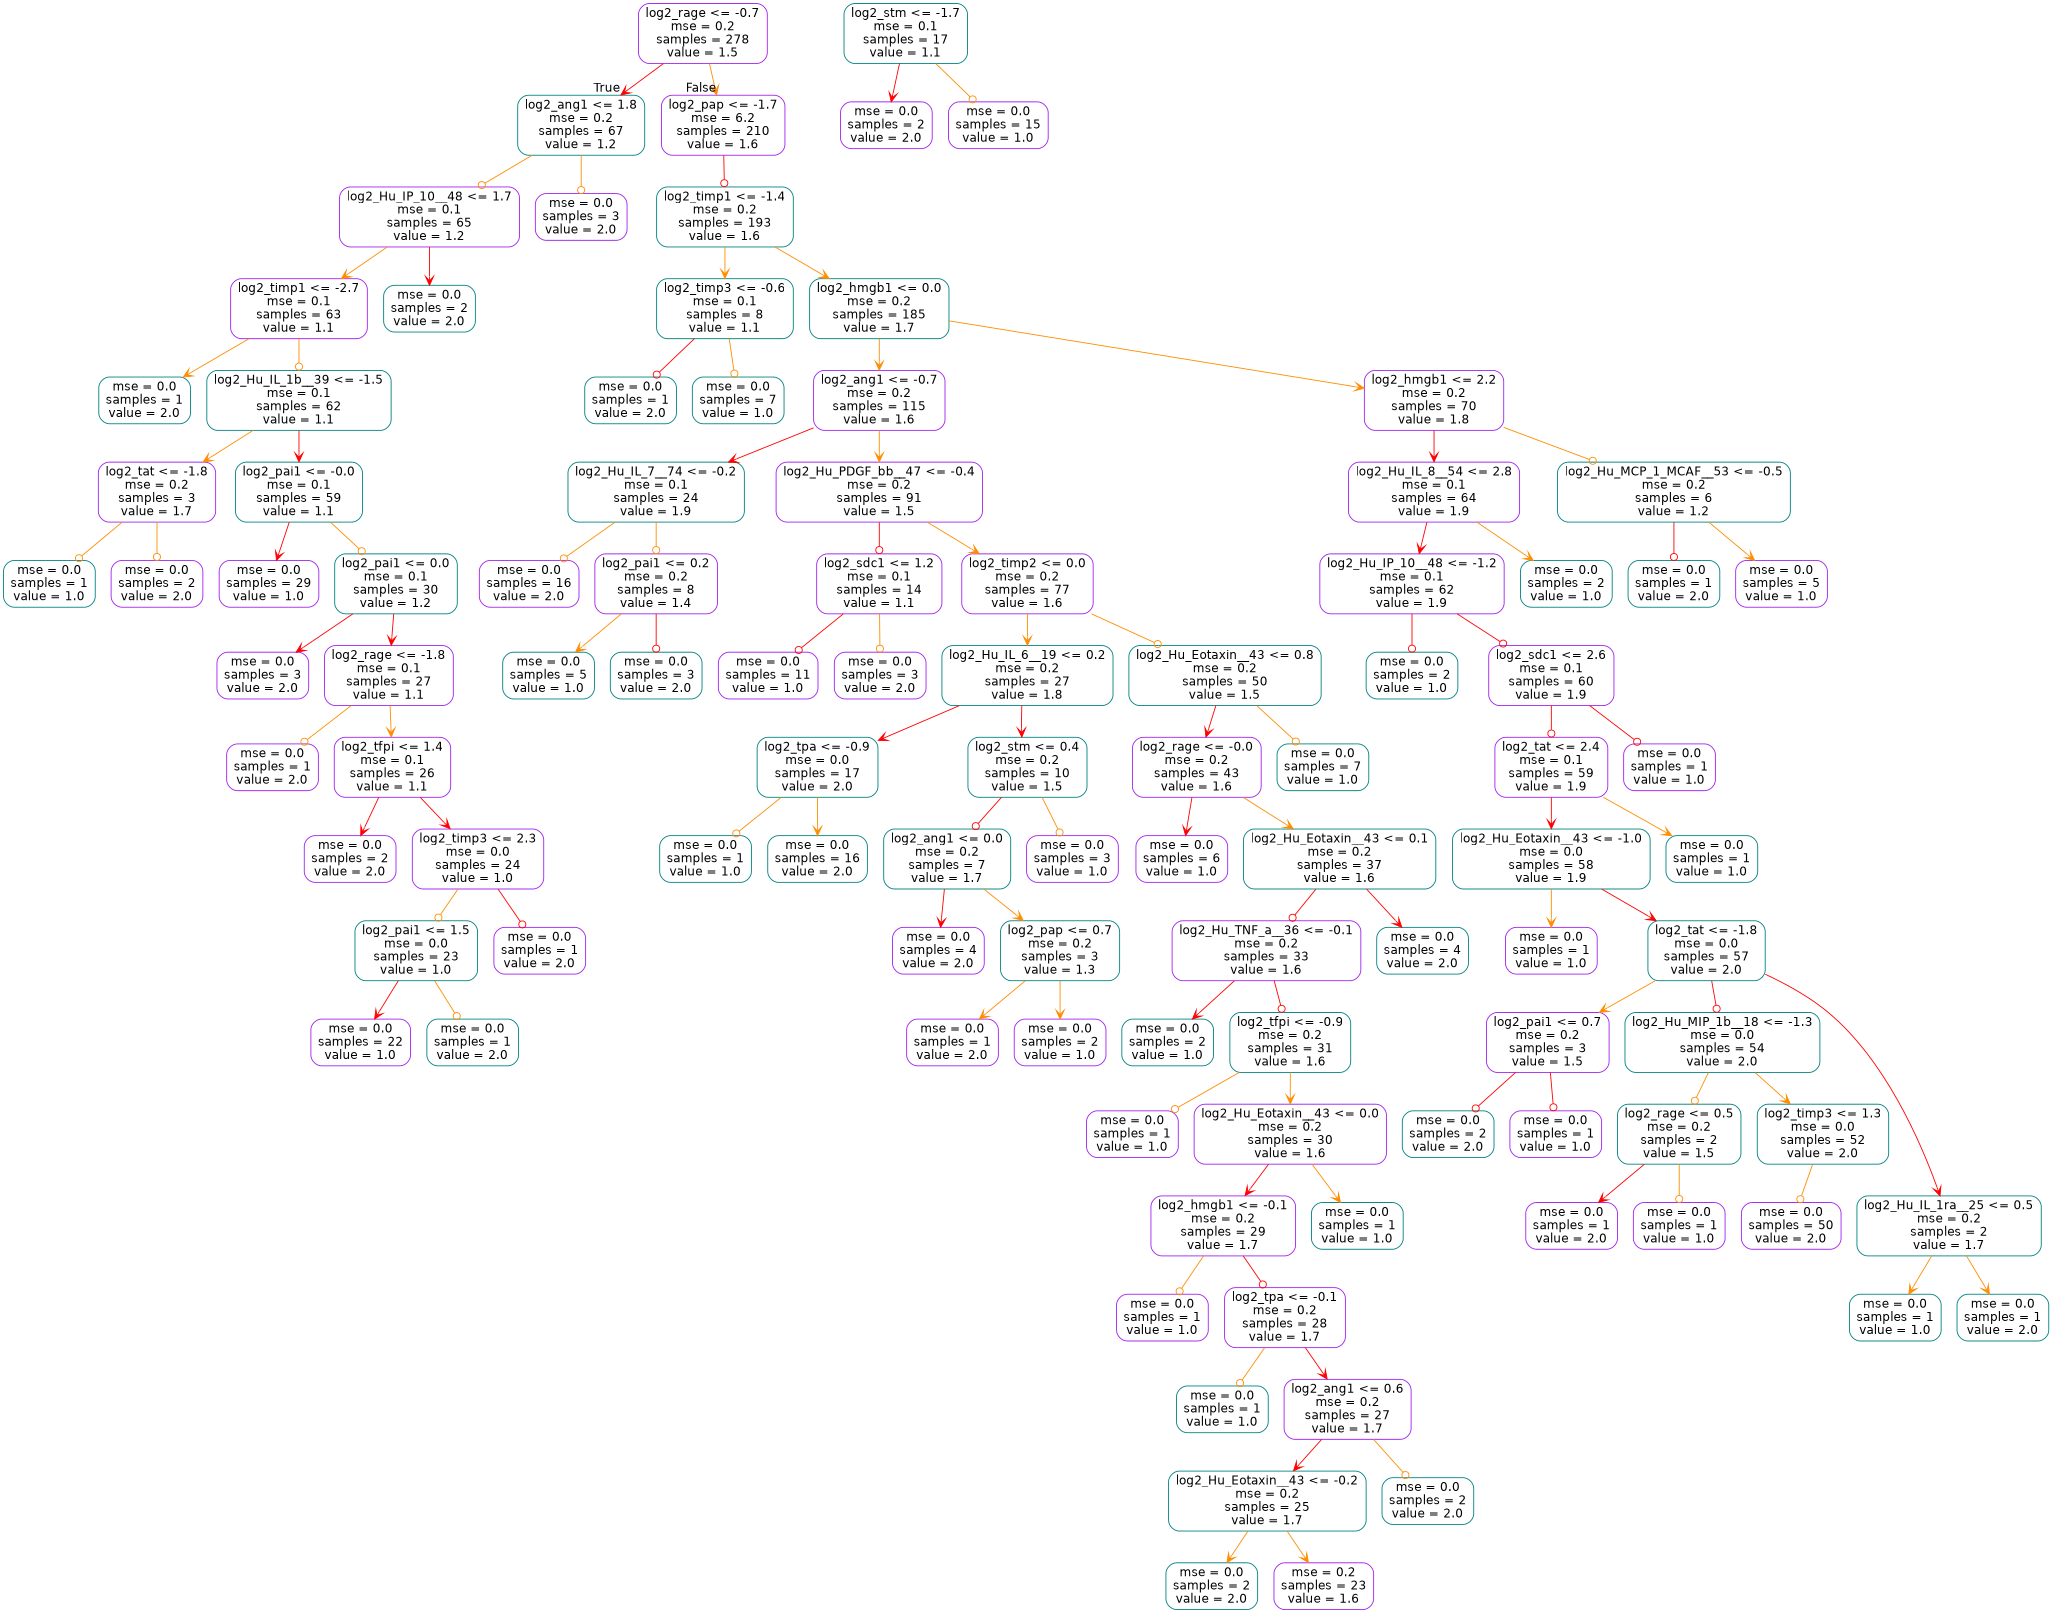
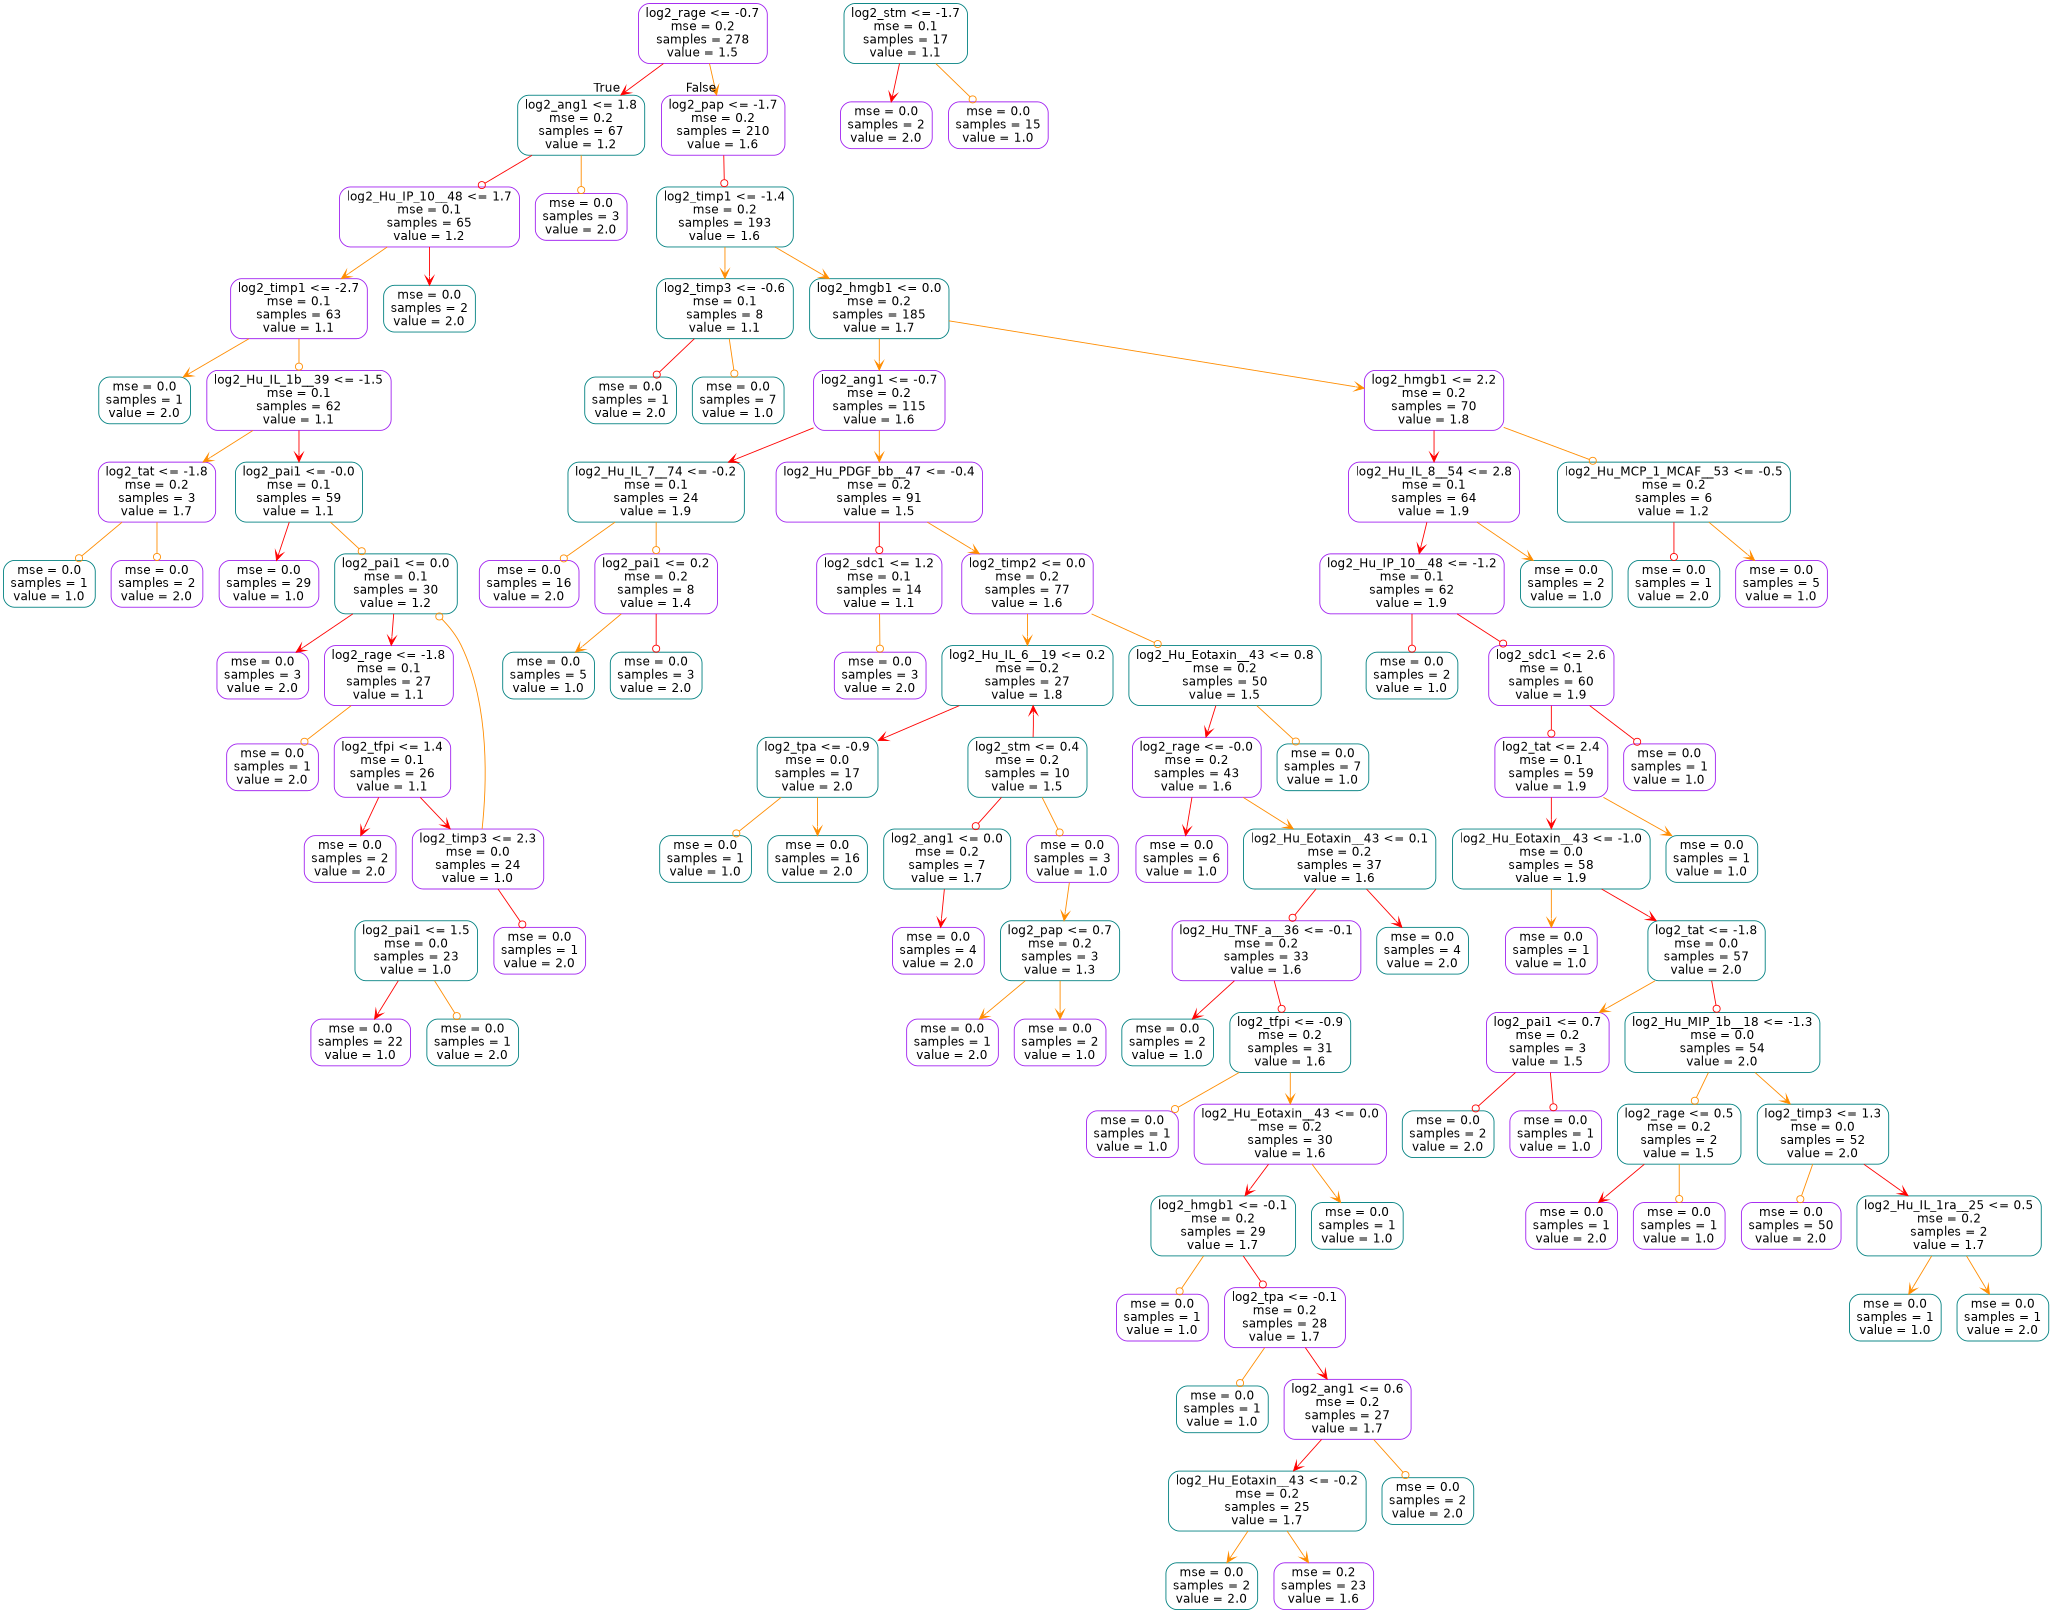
(723, 125) -> (723, 125)
(508, 169) -> (508, 169)
(299, 400) -> (299, 400)
(768, 676) -> none
(391, 717) -> none
(1022, 717) -> (1033, 726)
(449, 902) -> (482, 719)
(1000, 902) -> (1067, 897)
(1873, 1062) -> (1882, 1177)
(1223, 1226) -> (1223, 1226)
